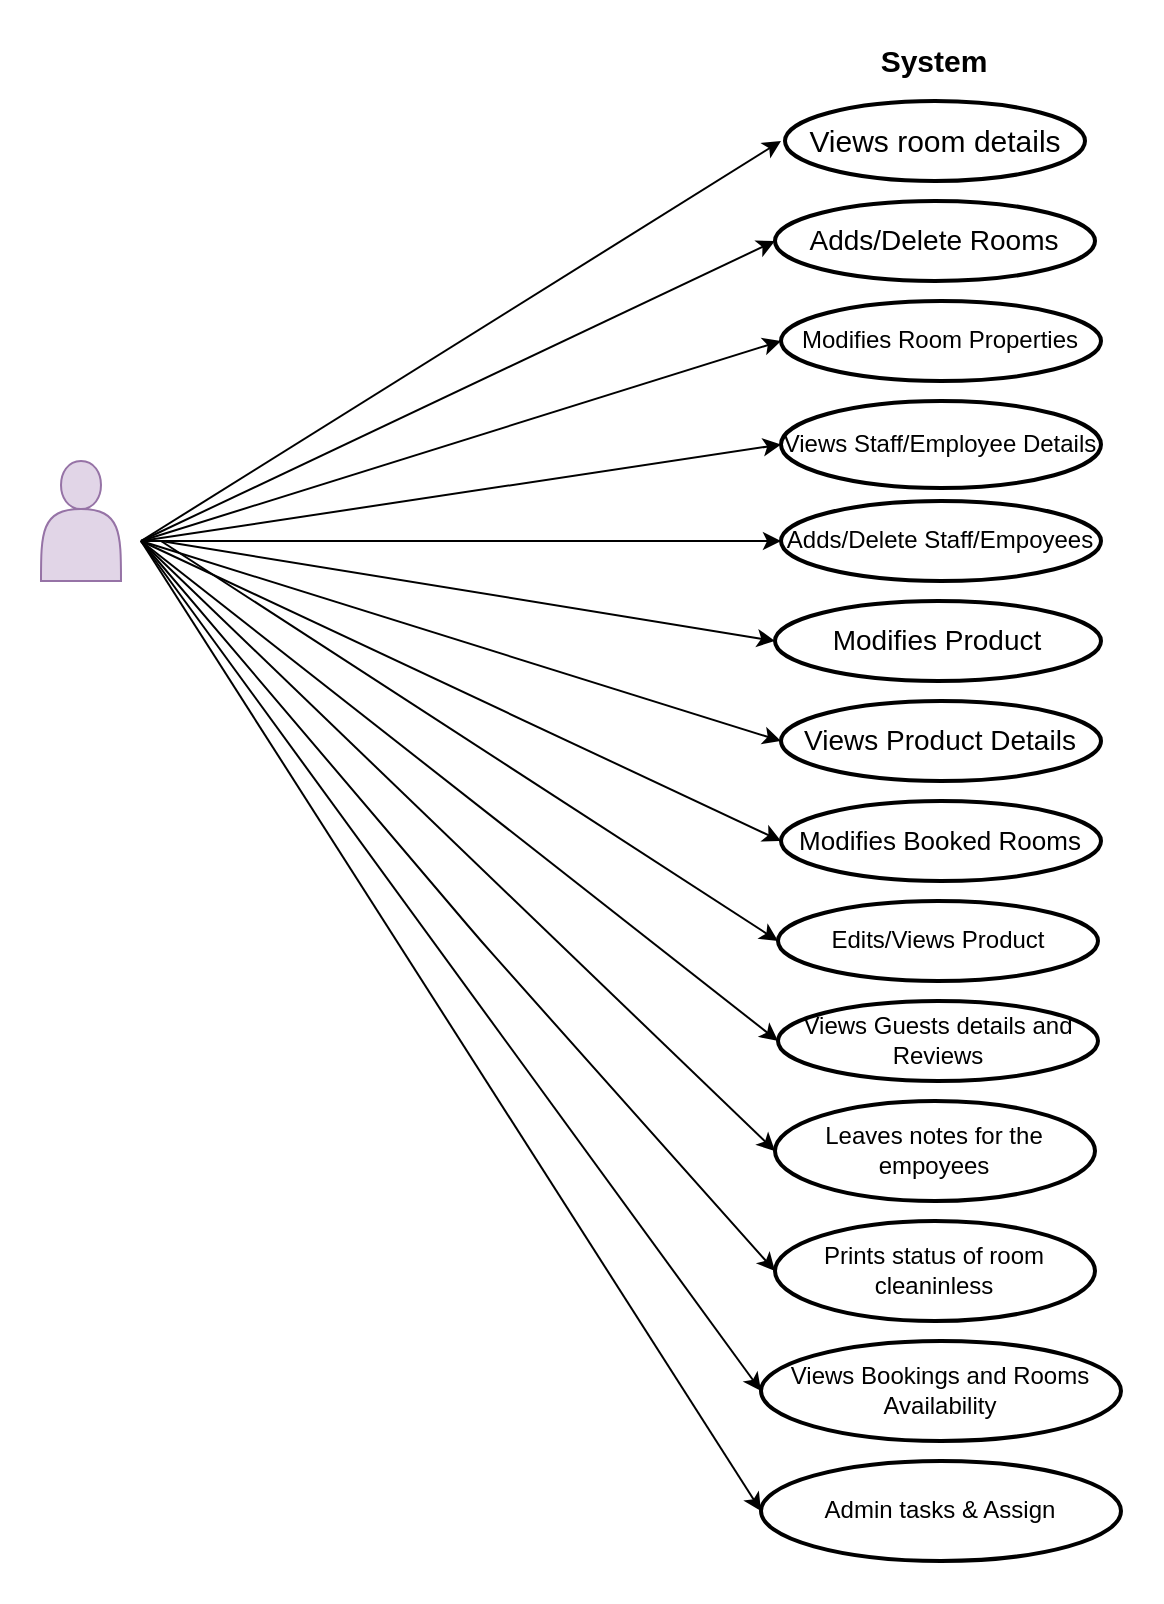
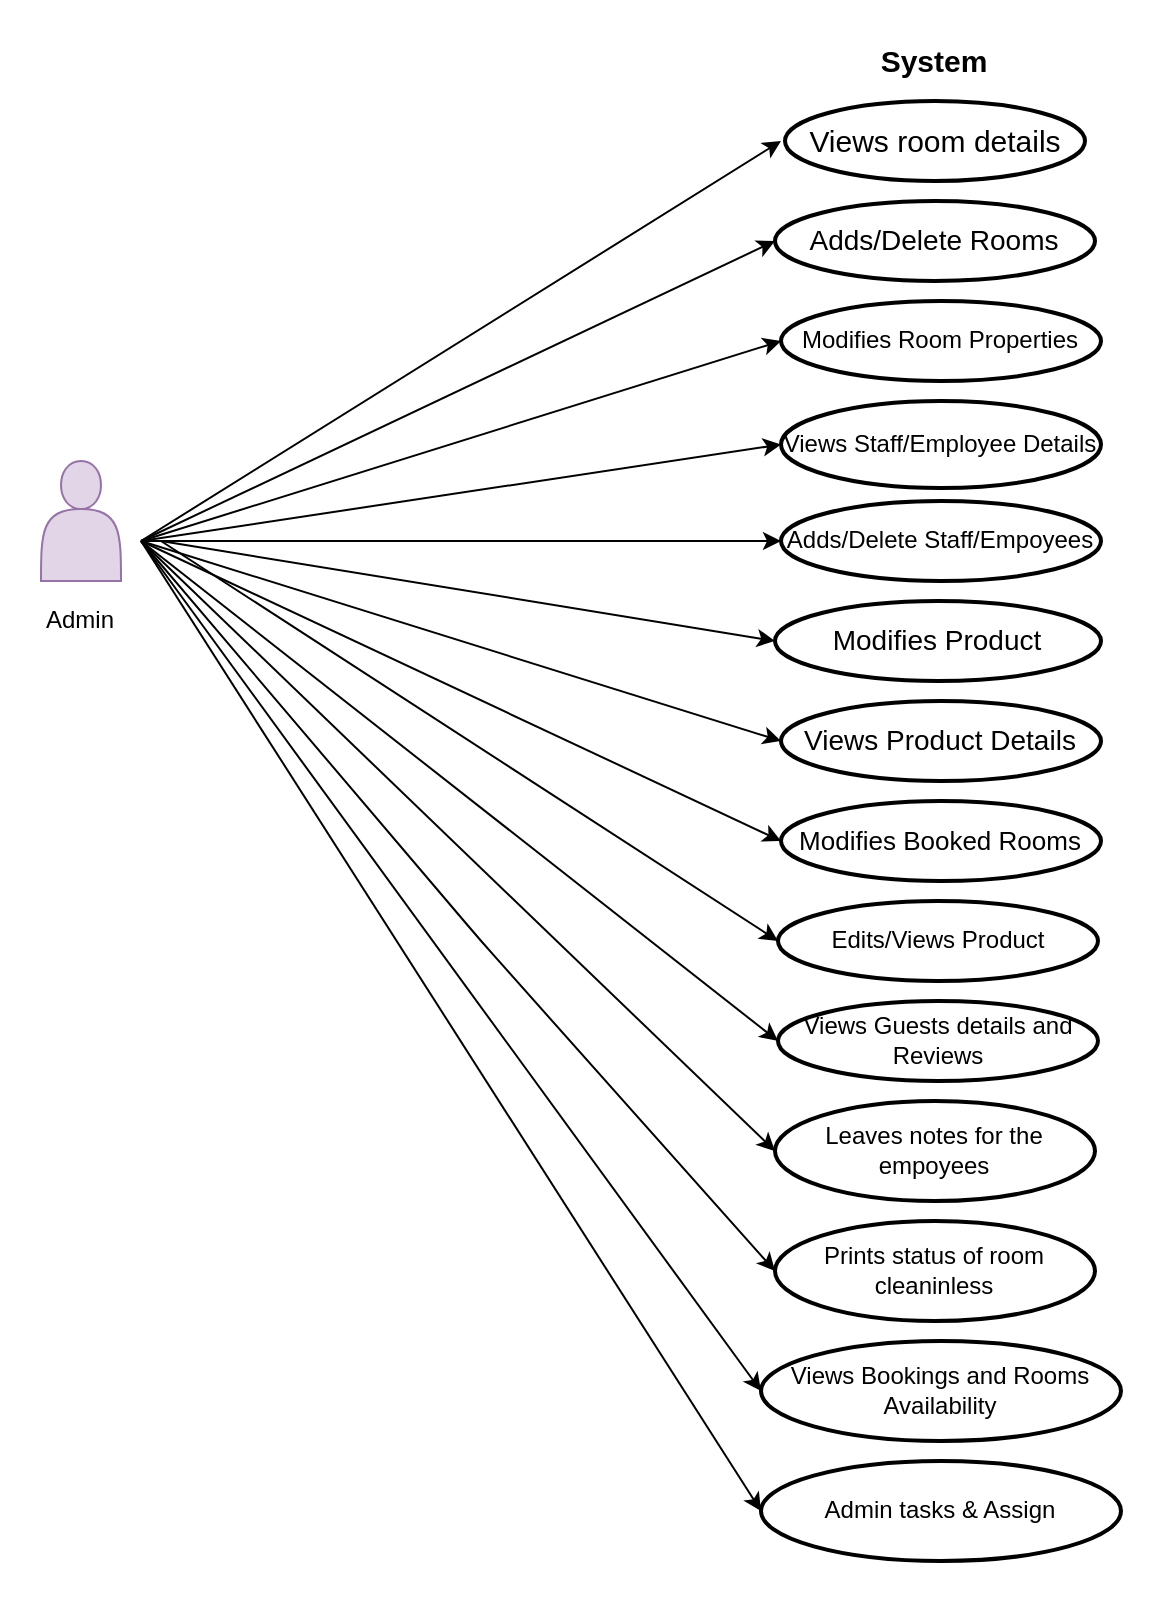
none -> (81, 621)
